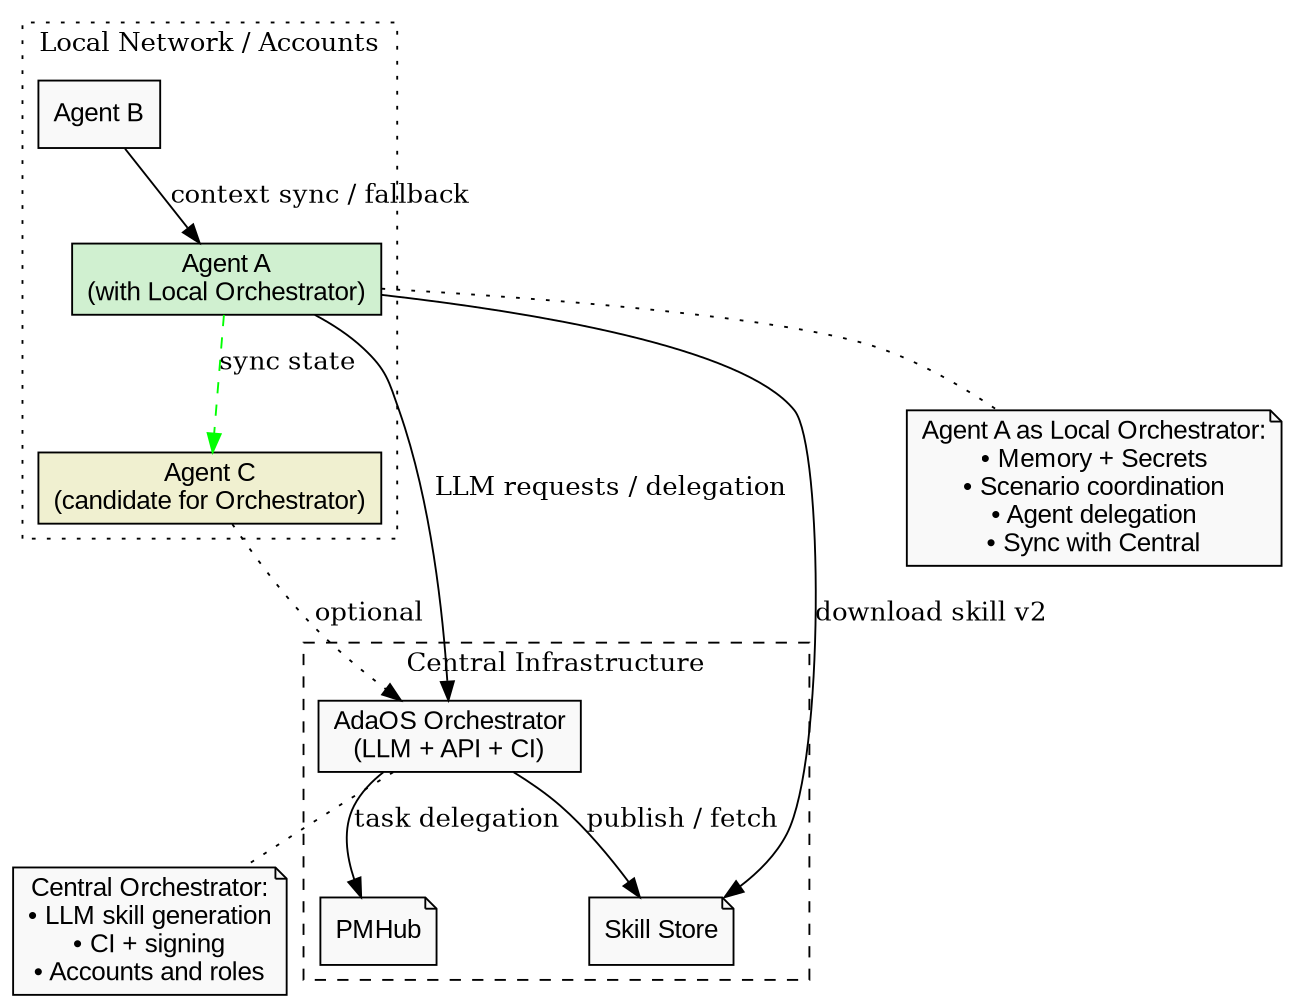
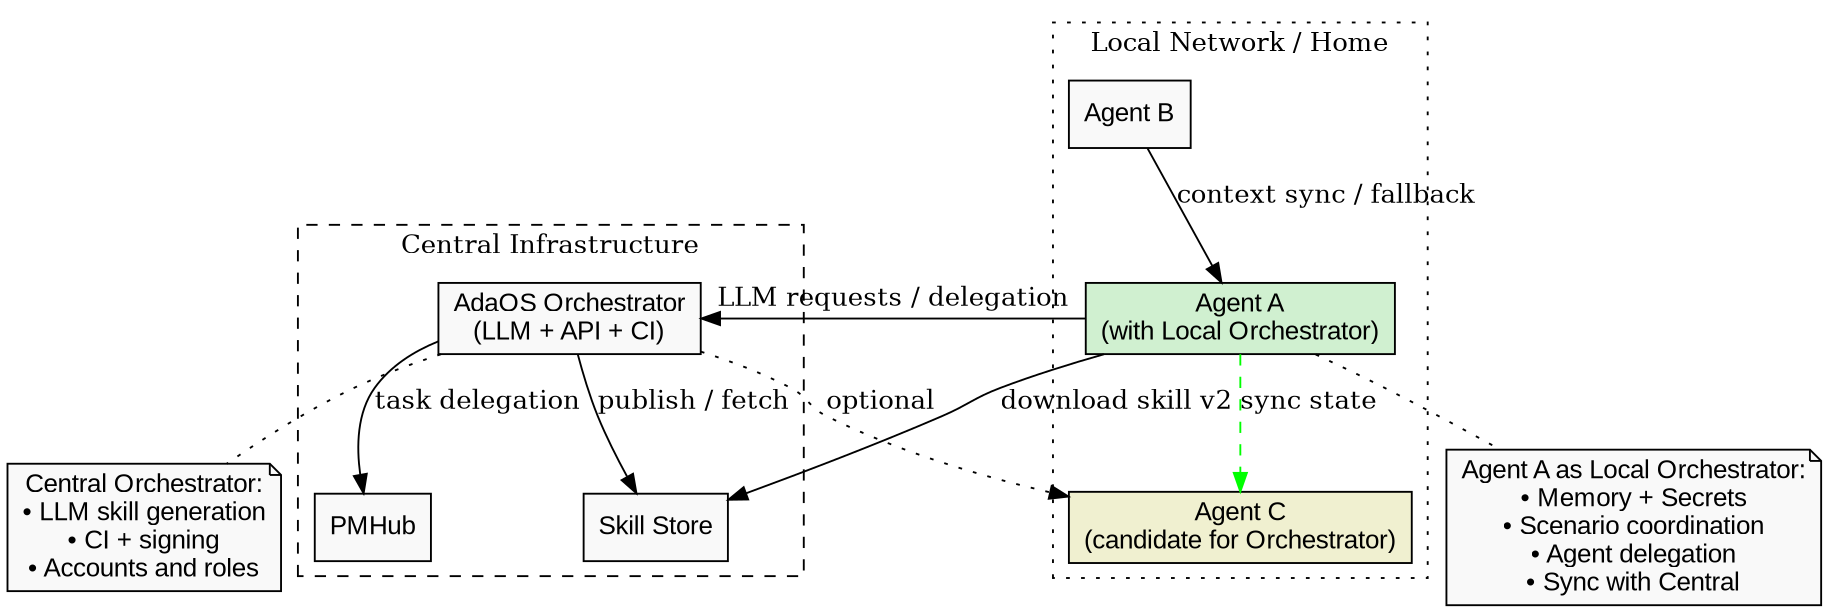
(210, 44) -> (1240, 44)
(302, 614) -> (860, 432)
(378, 931) -> (373, 527)
(661, 931) -> (656, 527)
